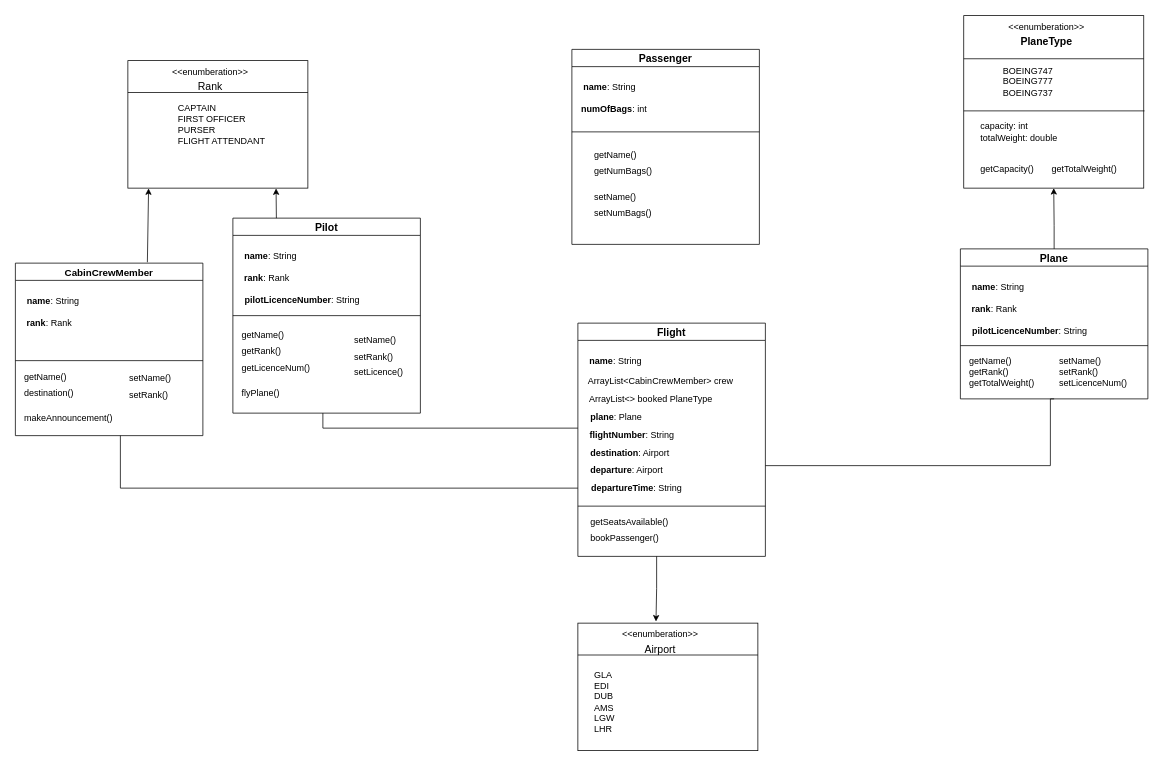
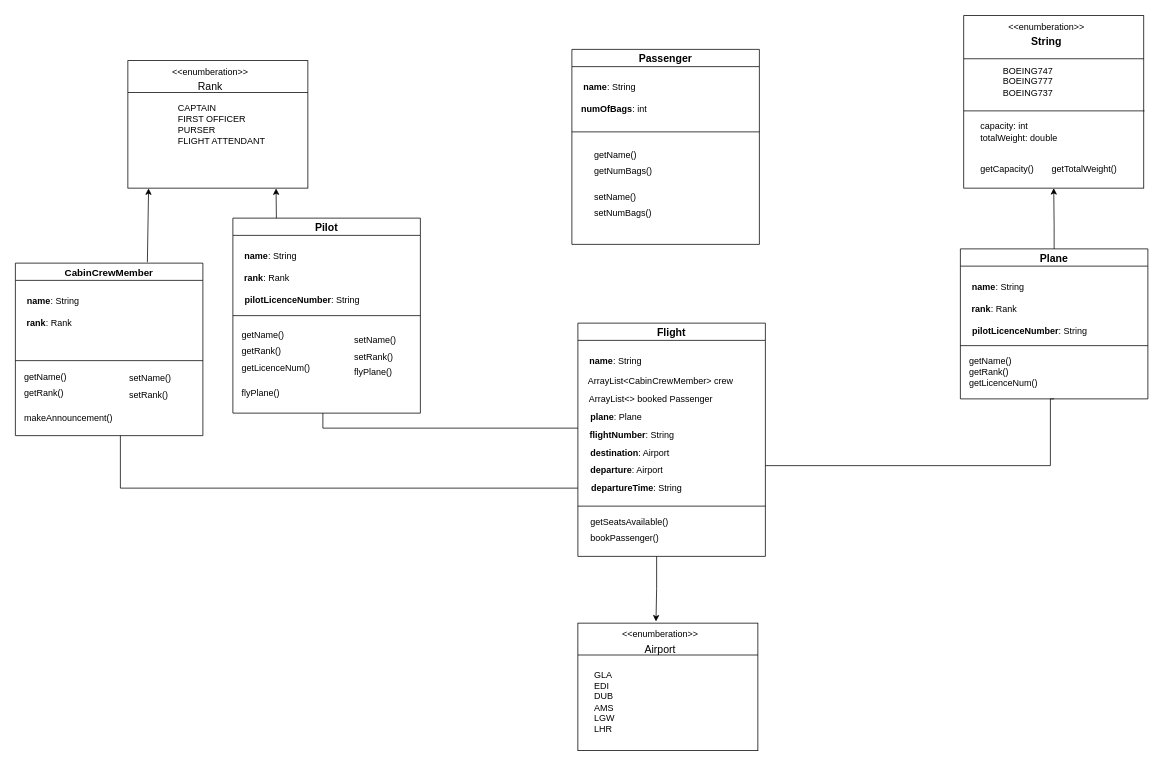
(1047, 42) -> (1047, 42)
(383, 357) -> (377, 357)
(1007, 372) -> (1006, 372)
(1099, 372) -> none
(70, 398) -> (70, 398)
(651, 399) -> (651, 399)
